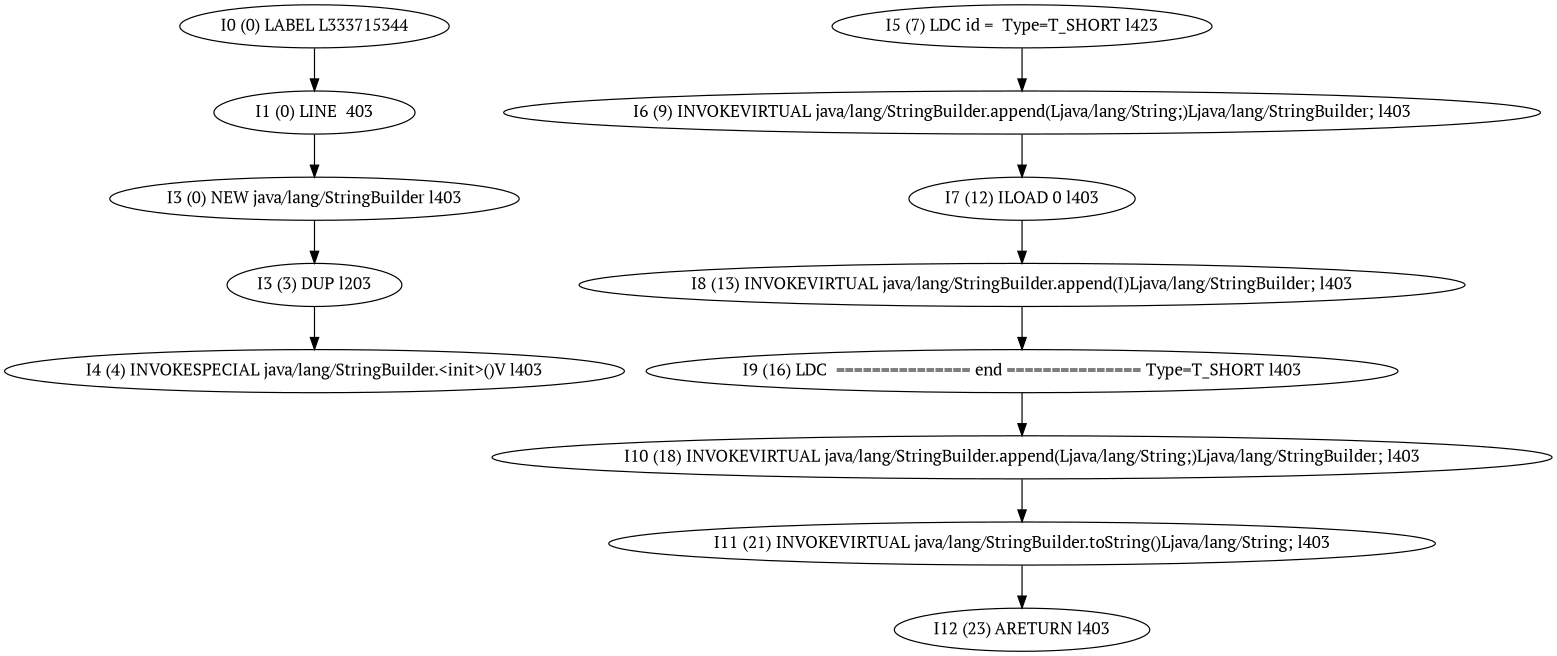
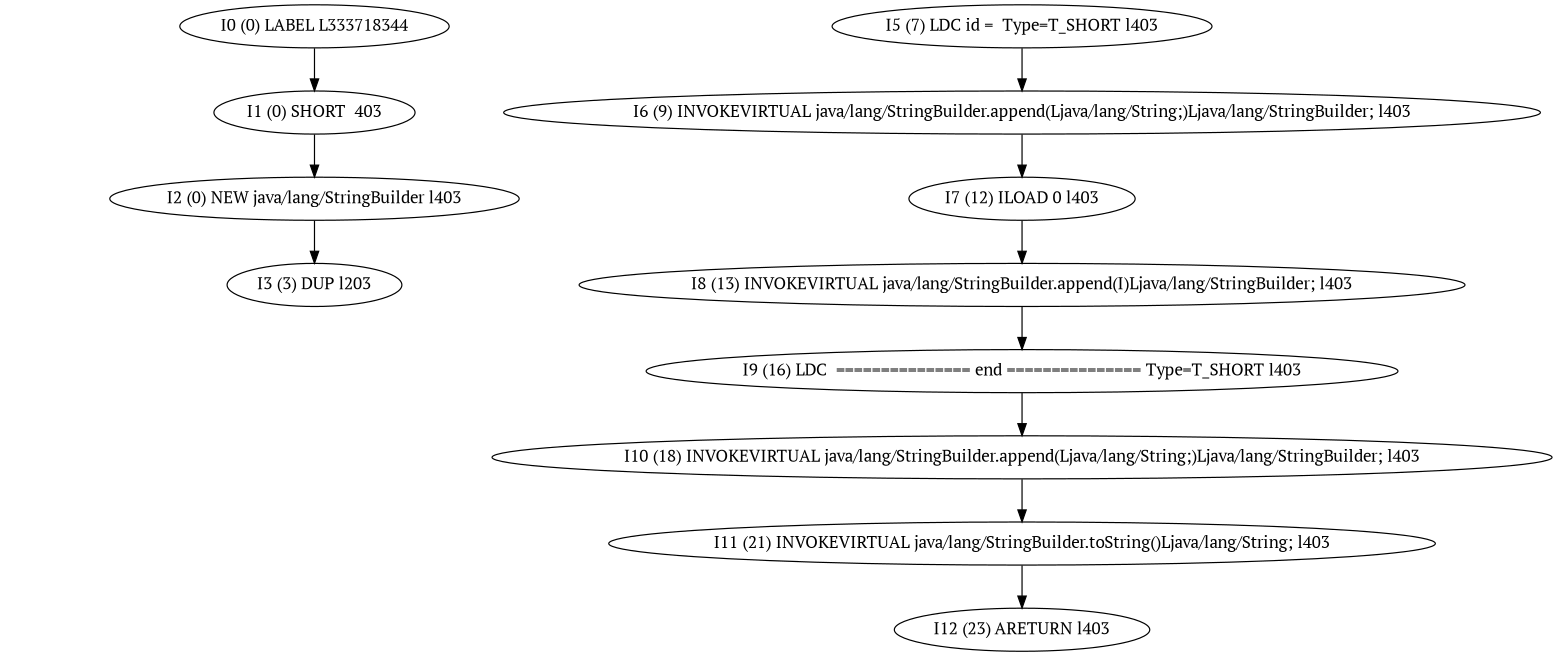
(314, 26) -> (314, 26)
(1022, 26) -> (1022, 26)
(314, 113) -> (314, 113)
(314, 199) -> (314, 199)
(314, 371) -> none
